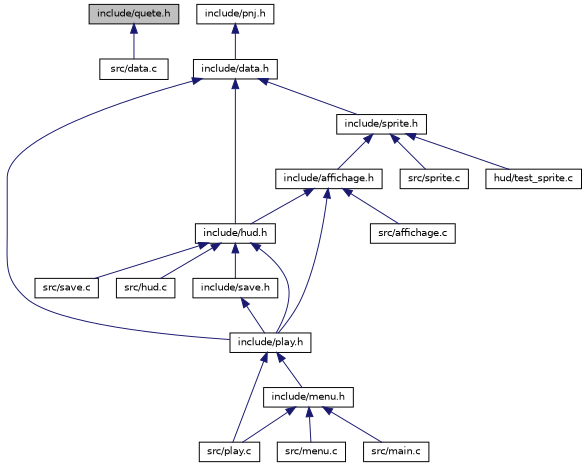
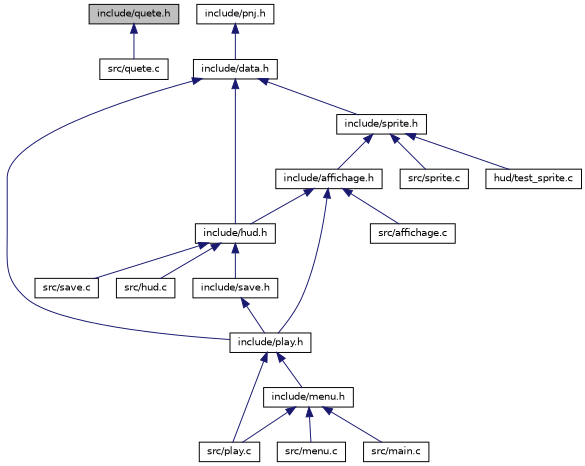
(134, 69) -> (134, 69)
(288, 287) -> none
